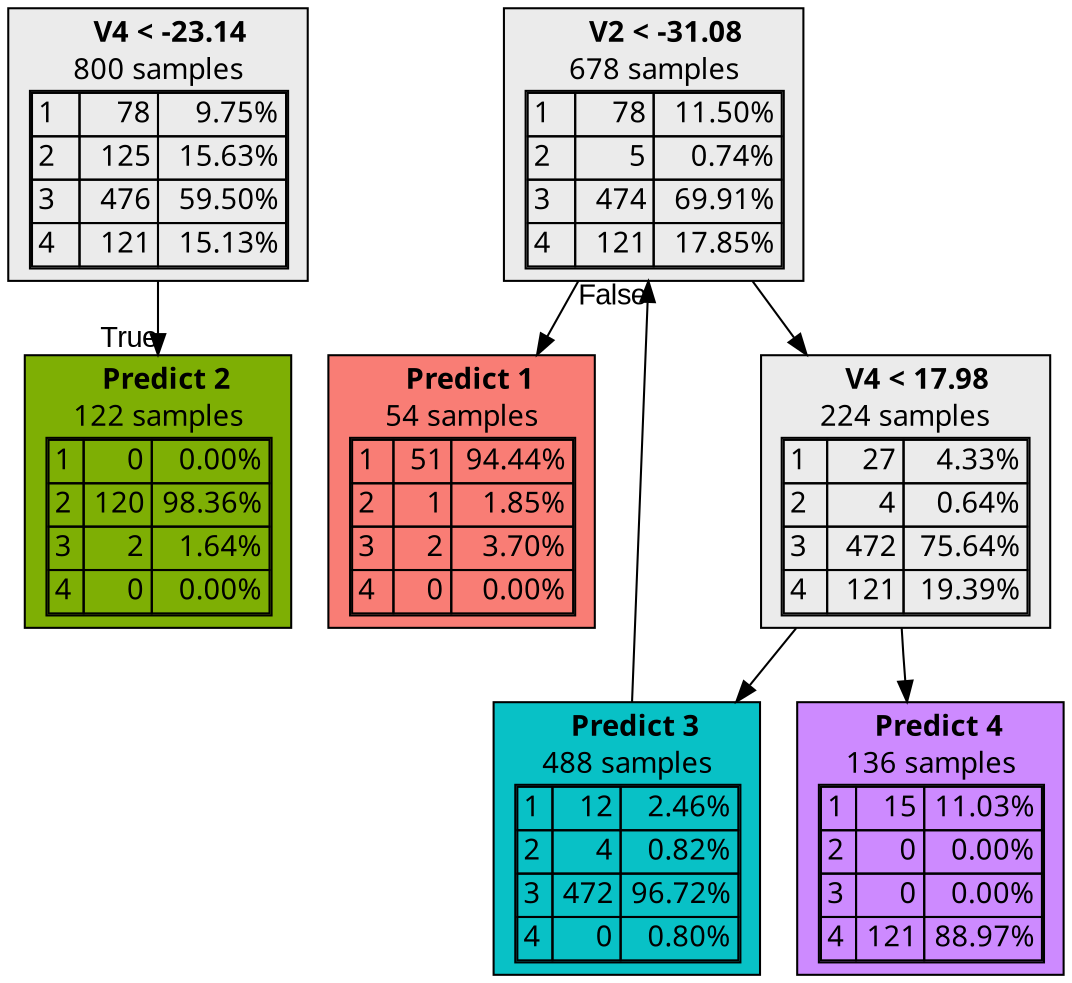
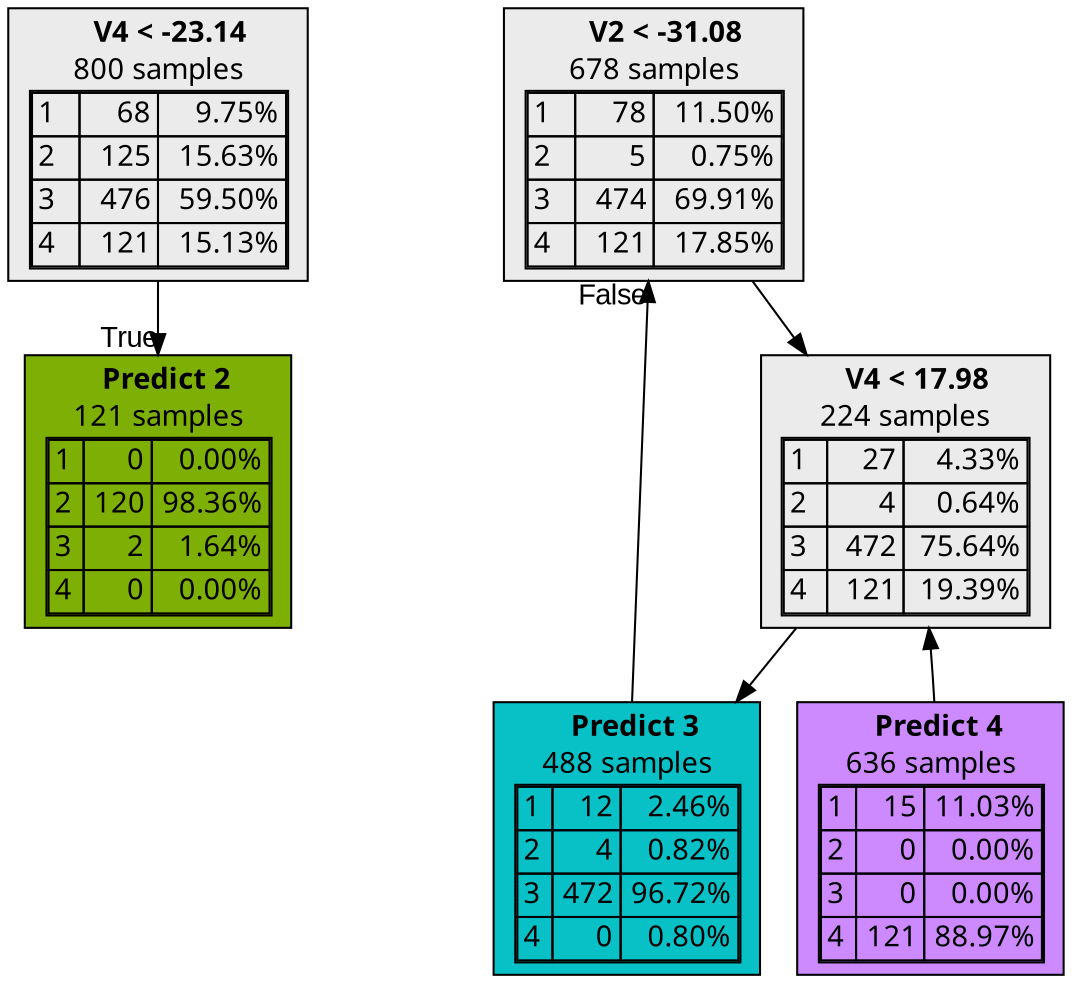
(134, 114) -> (134, 114)
(733, 157) -> (733, 157)
(159, 417) -> (159, 417)
(462, 492) -> none
(903, 655) -> (933, 675)
(931, 764) -> (931, 764)
